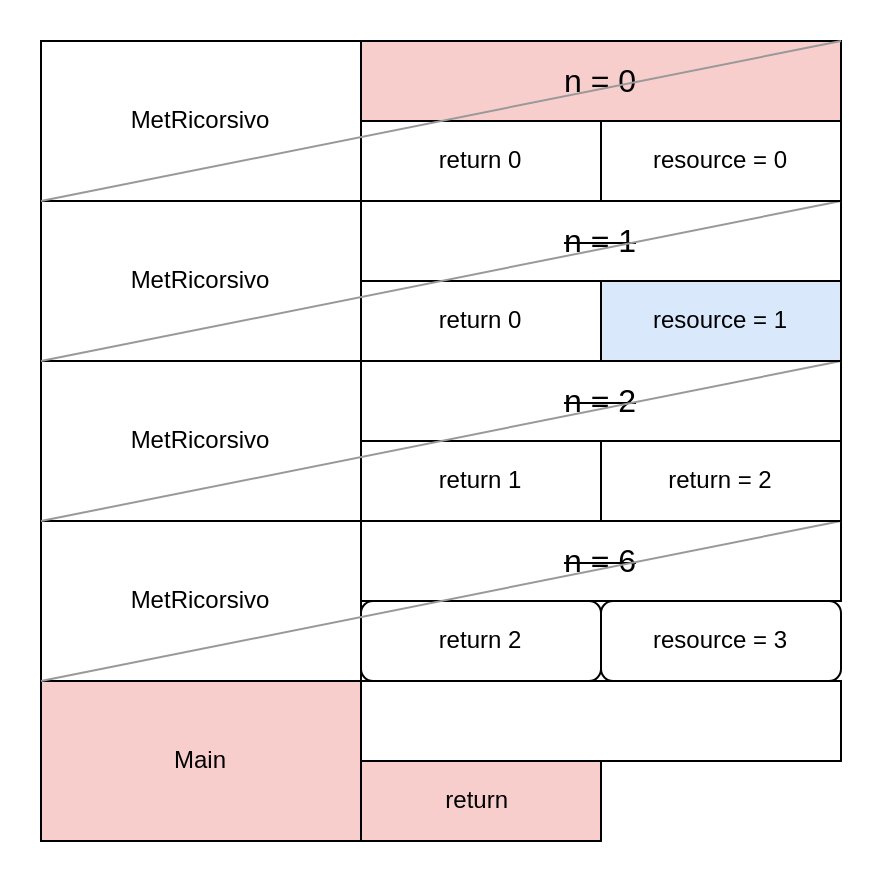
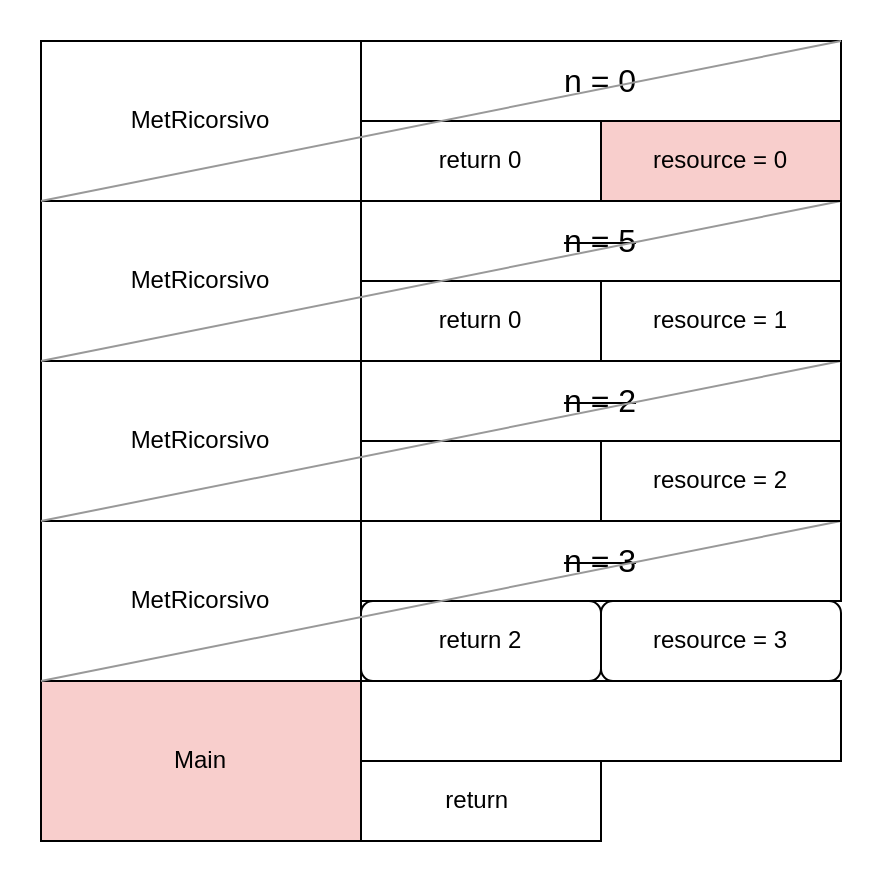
(601, 81) -> (601, 81)
(721, 161) -> (721, 161)
(601, 241) -> (601, 241)
(721, 321) -> (721, 321)
(481, 481) -> none
(721, 481) -> (721, 481)
(601, 561) -> (601, 561)
(481, 801) -> (481, 801)
